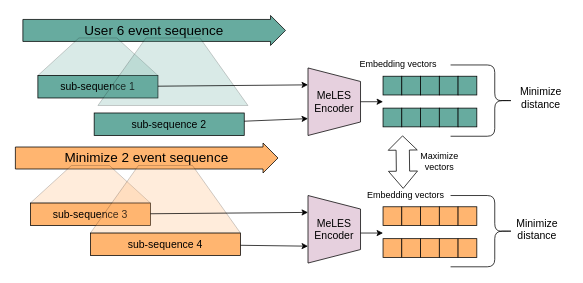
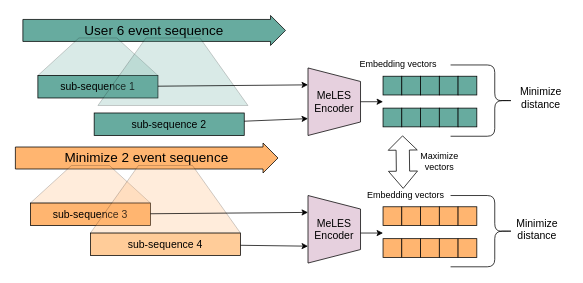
(165, 244) -> (165, 244)
